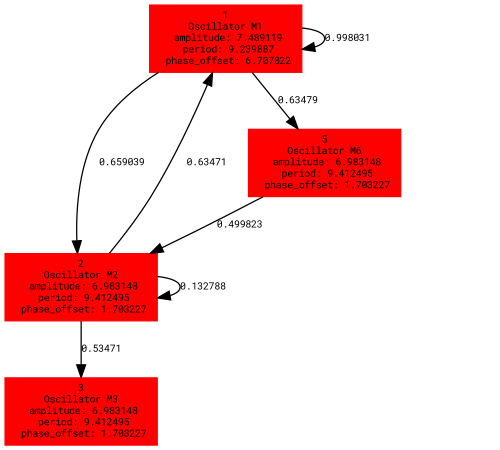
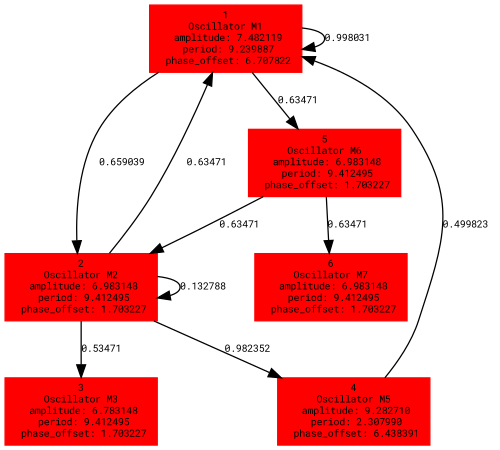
(226, 38) -> (226, 38)
(301, 101) -> (301, 101)
(243, 225) -> (243, 225)
none -> (331, 287)
(81, 411) -> (81, 411)
none -> (354, 411)
